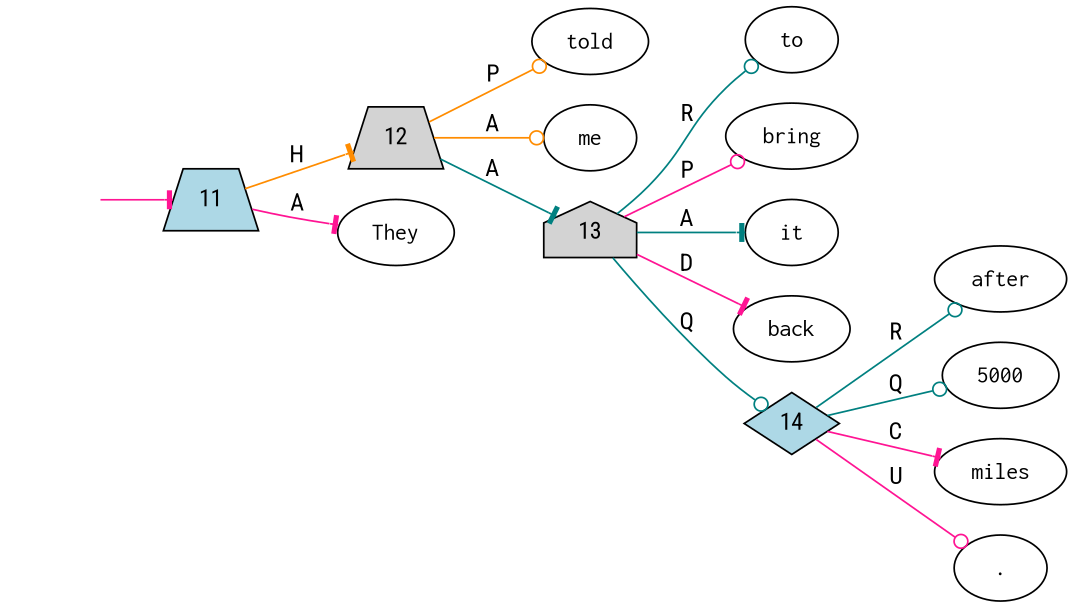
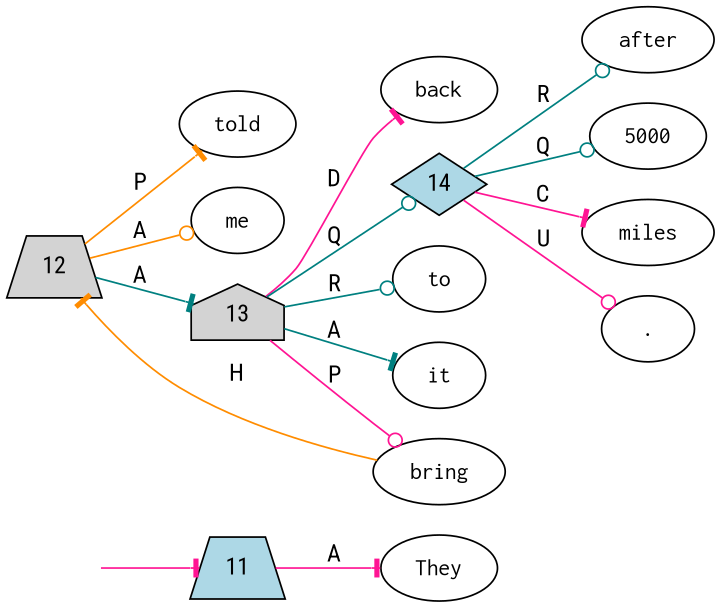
(481, 96) -> (140, 200)
(295, 172) -> (218, 408)
